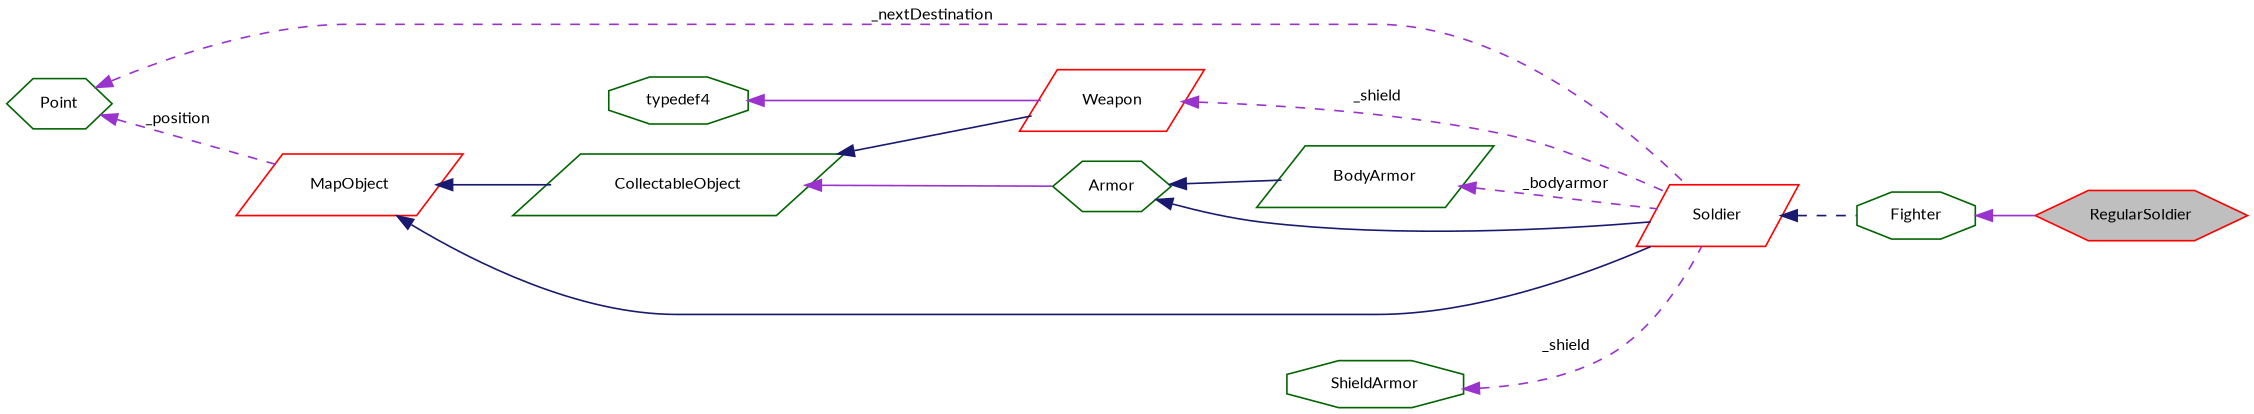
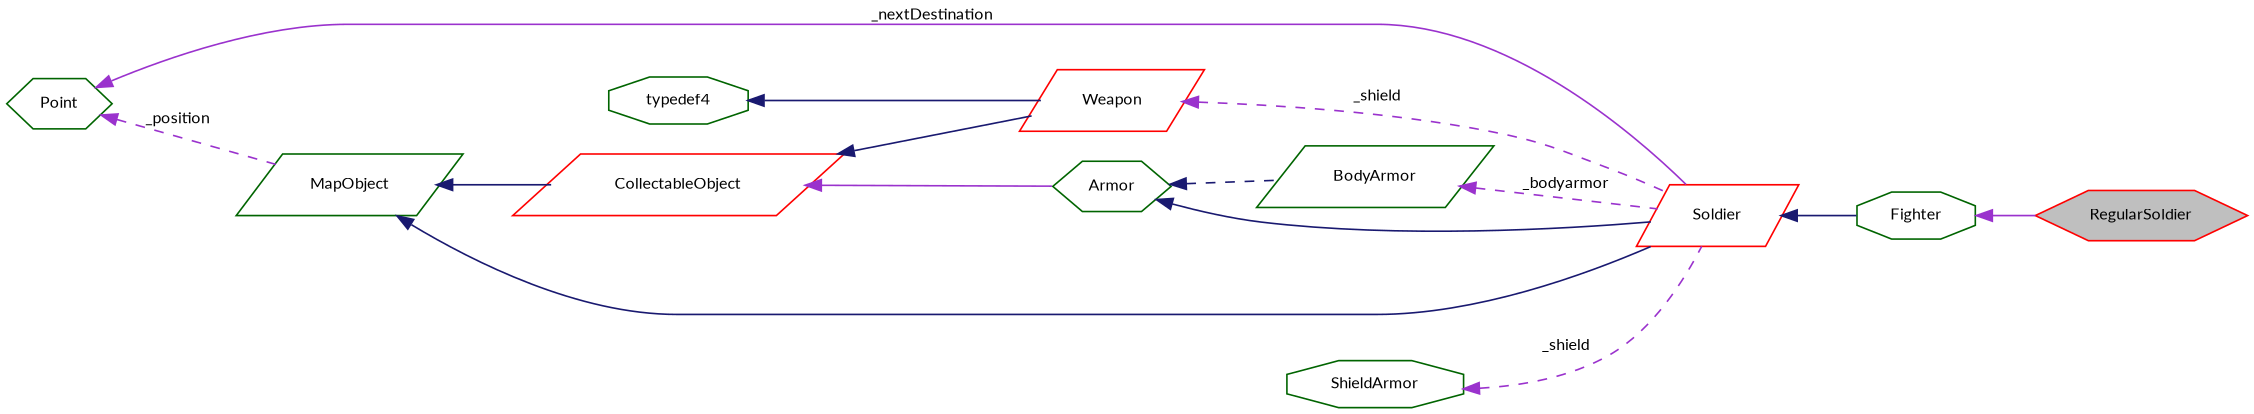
(918, 24) -> (918, 24)
(903, 100) -> (903, 100)
(1234, 182) -> (1234, 182)
(350, 185) -> (350, 185)
(678, 185) -> (678, 185)
(1827, 216) -> (1827, 216)
